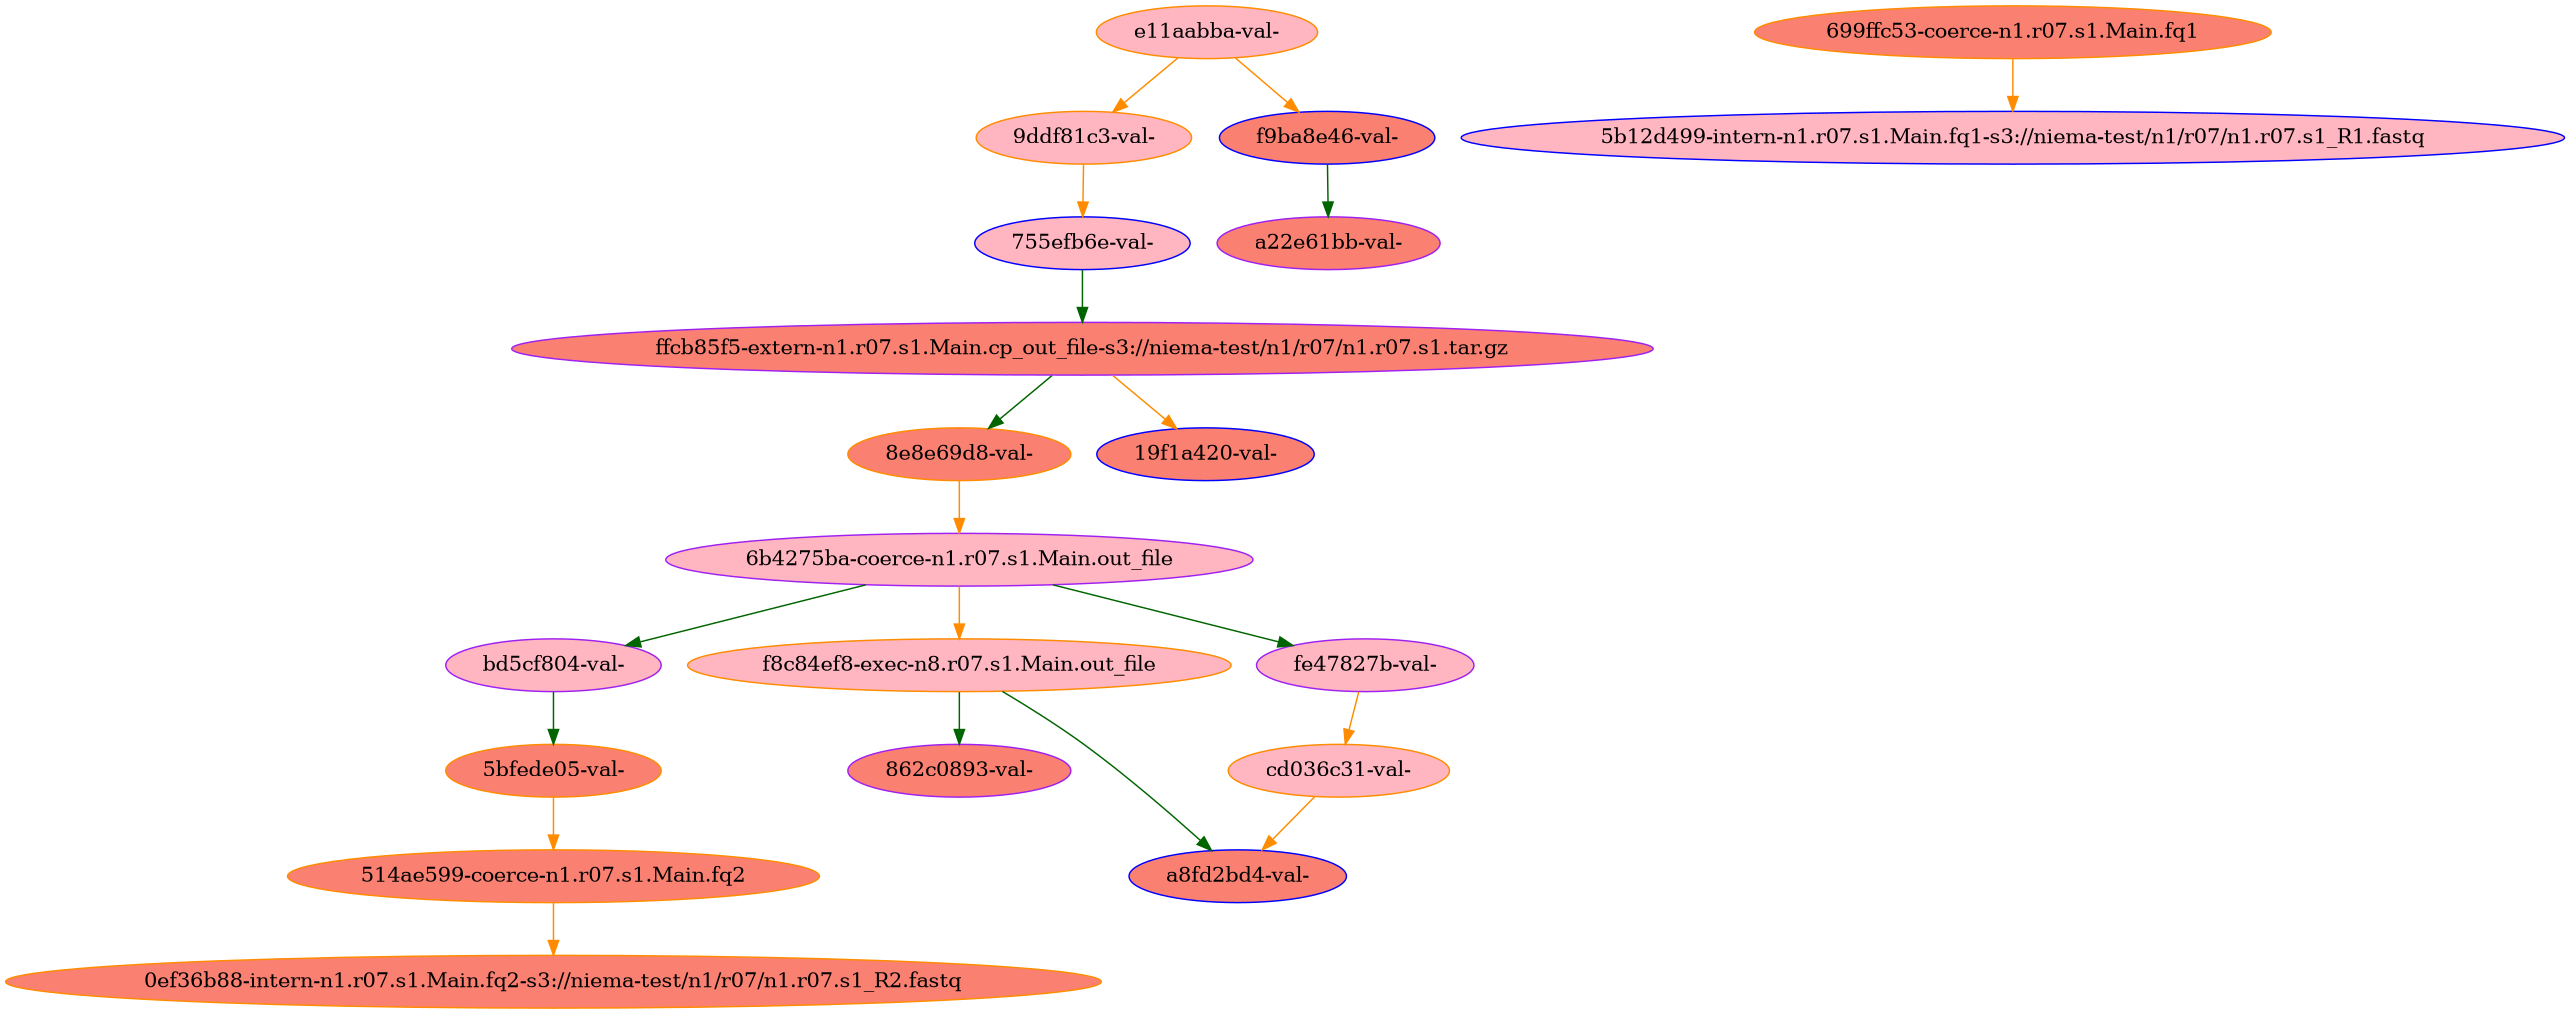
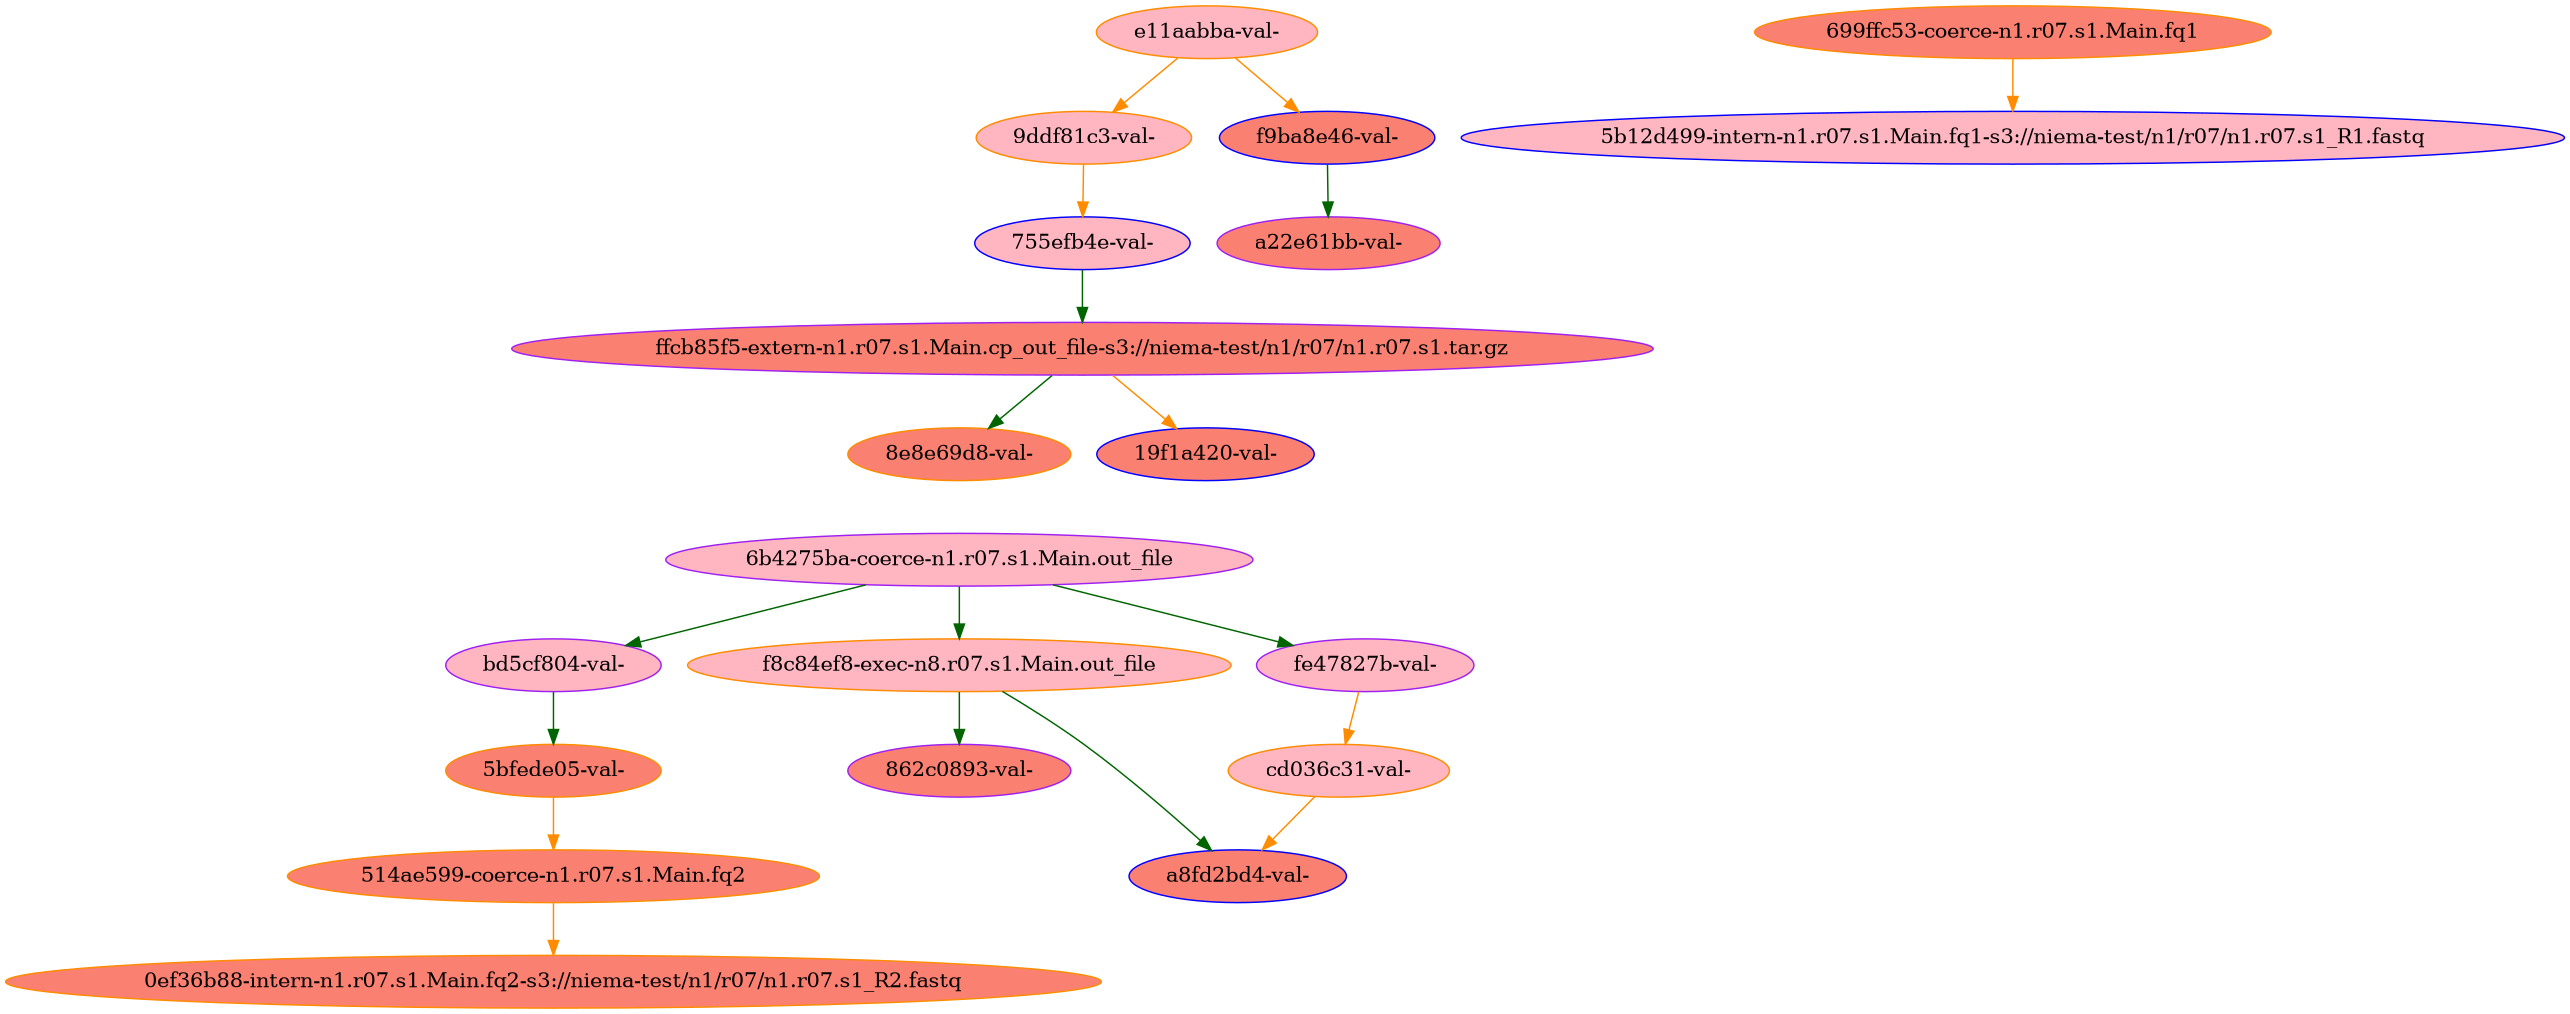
(1082, 243) -> (1082, 243)
(959, 500) -> none
(959, 605) -> (959, 605)
